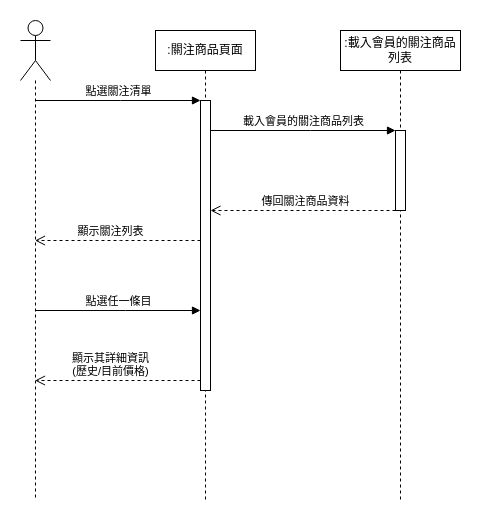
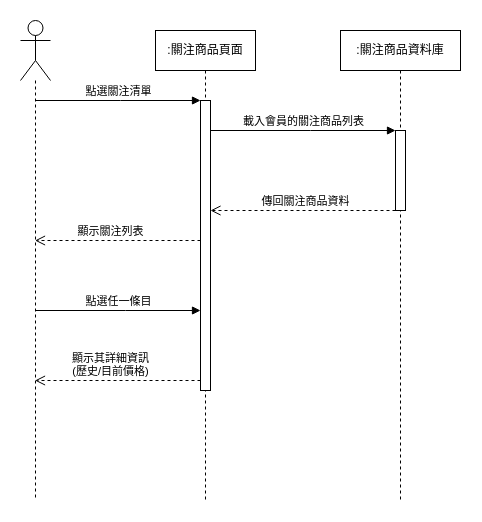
(401, 51) -> (401, 51)
